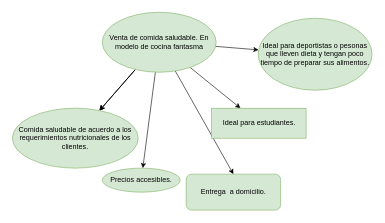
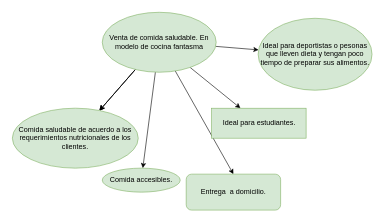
(141, 180) -> (141, 180)
